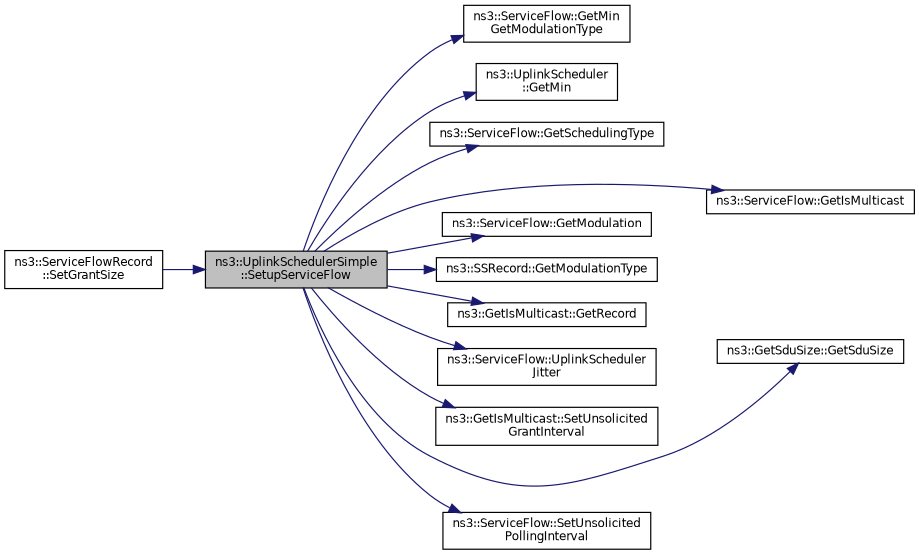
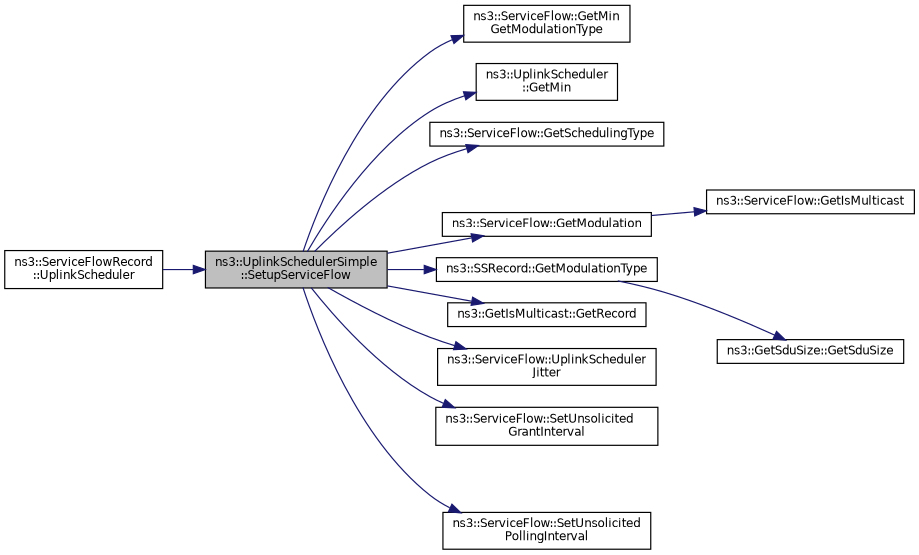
(511, 189) -> (673, 214)
(84, 270) -> (84, 270)
(547, 426) -> (547, 426)
(515, 485) -> (698, 303)
